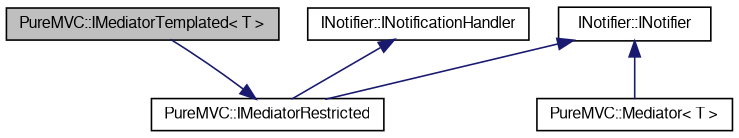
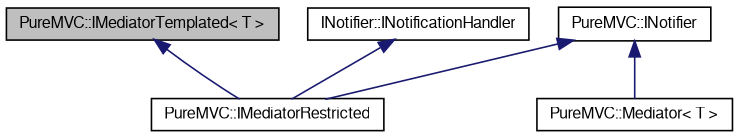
(635, 24) -> (635, 24)
(207, 63) -> (203, 75)
